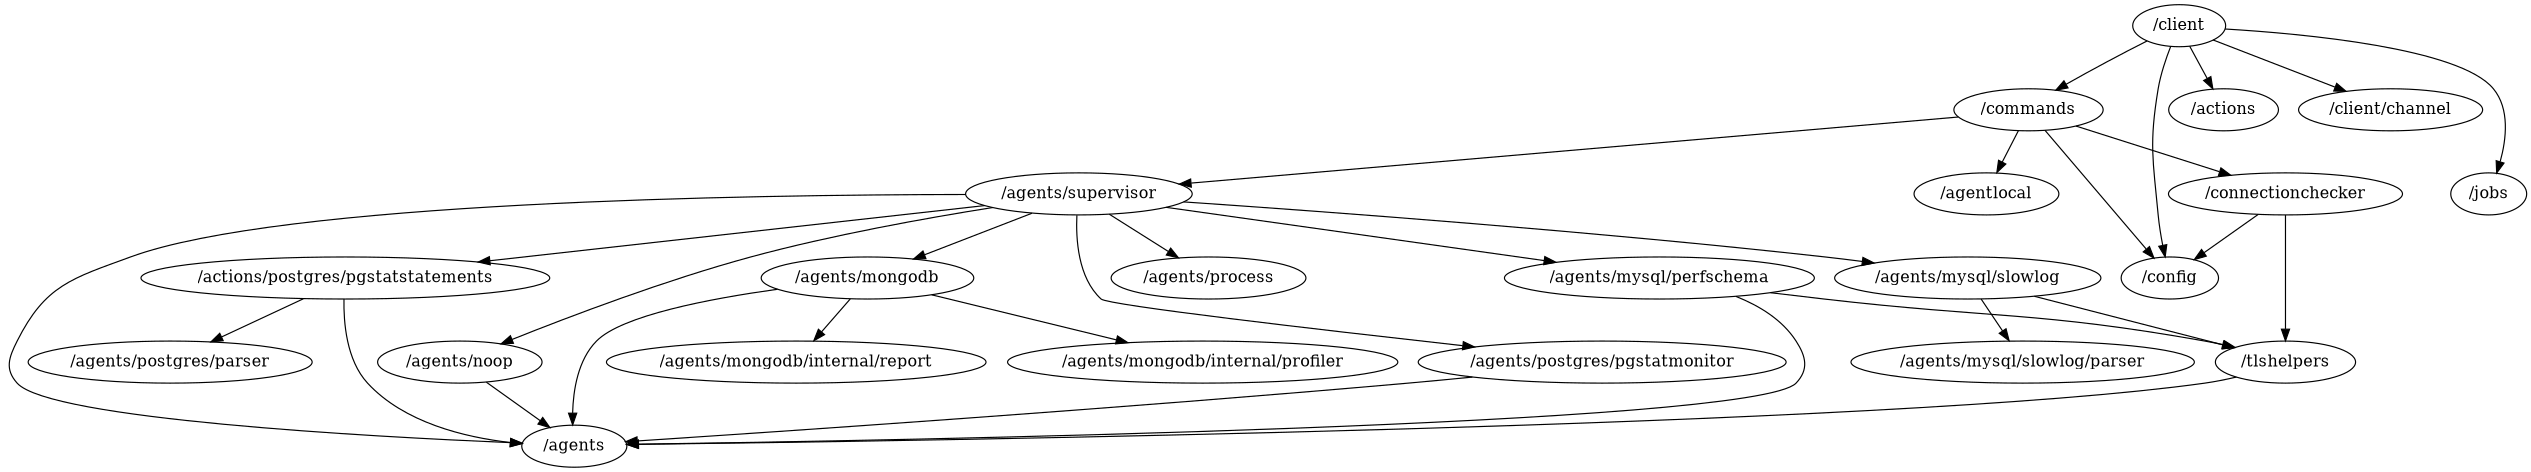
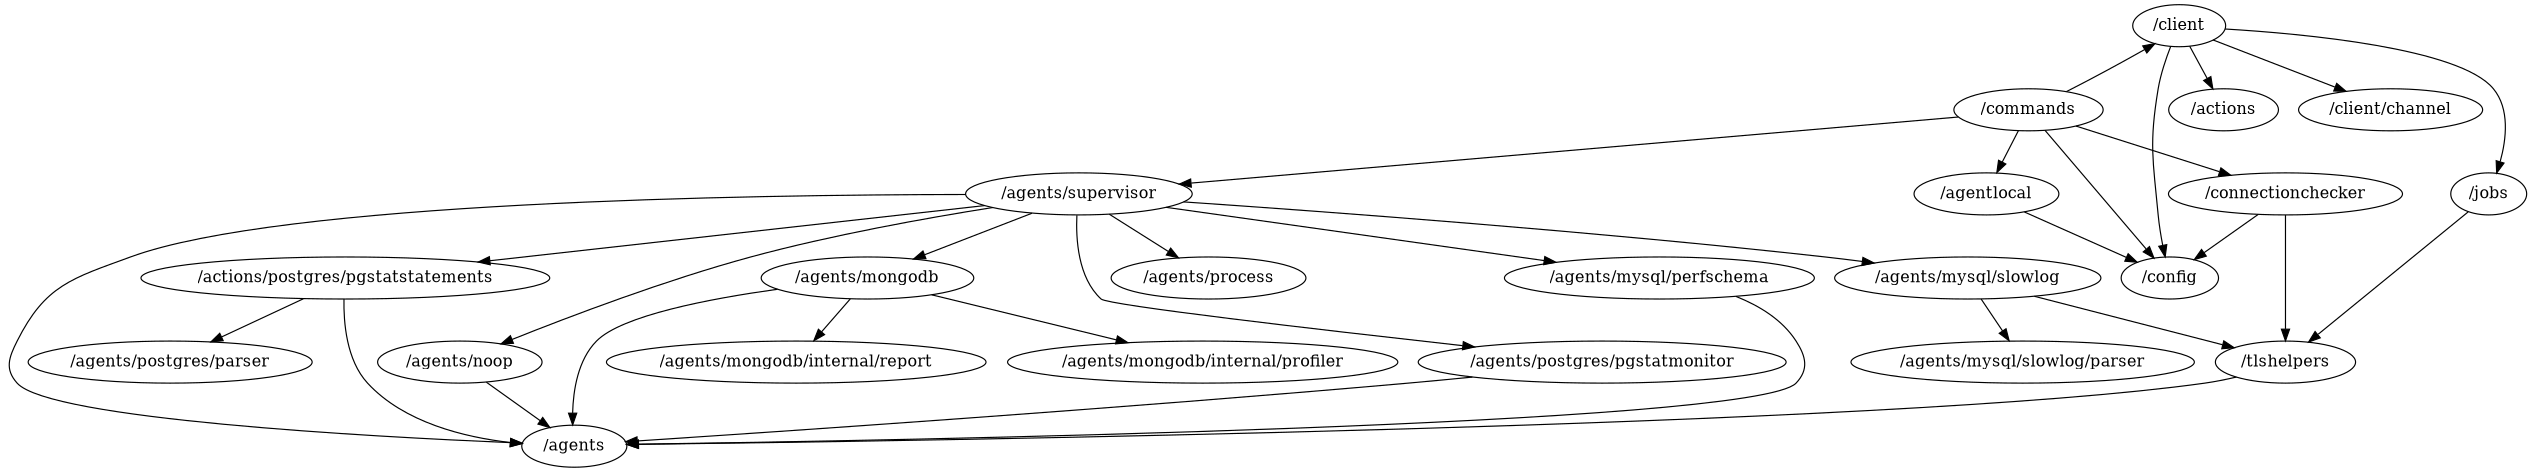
(2106, 62) -> (2106, 71)
none -> (2075, 235)
(2009, 316) -> (2393, 273)
